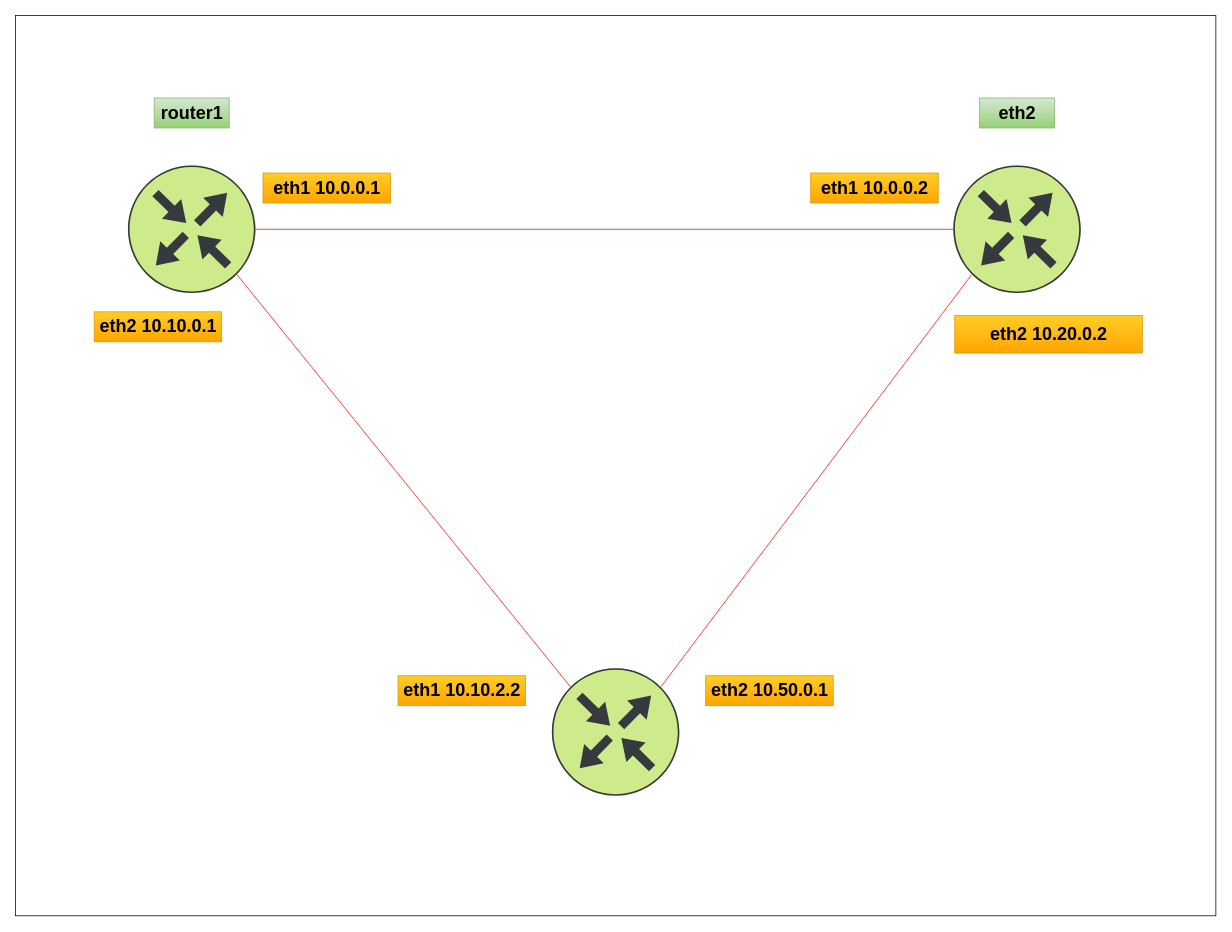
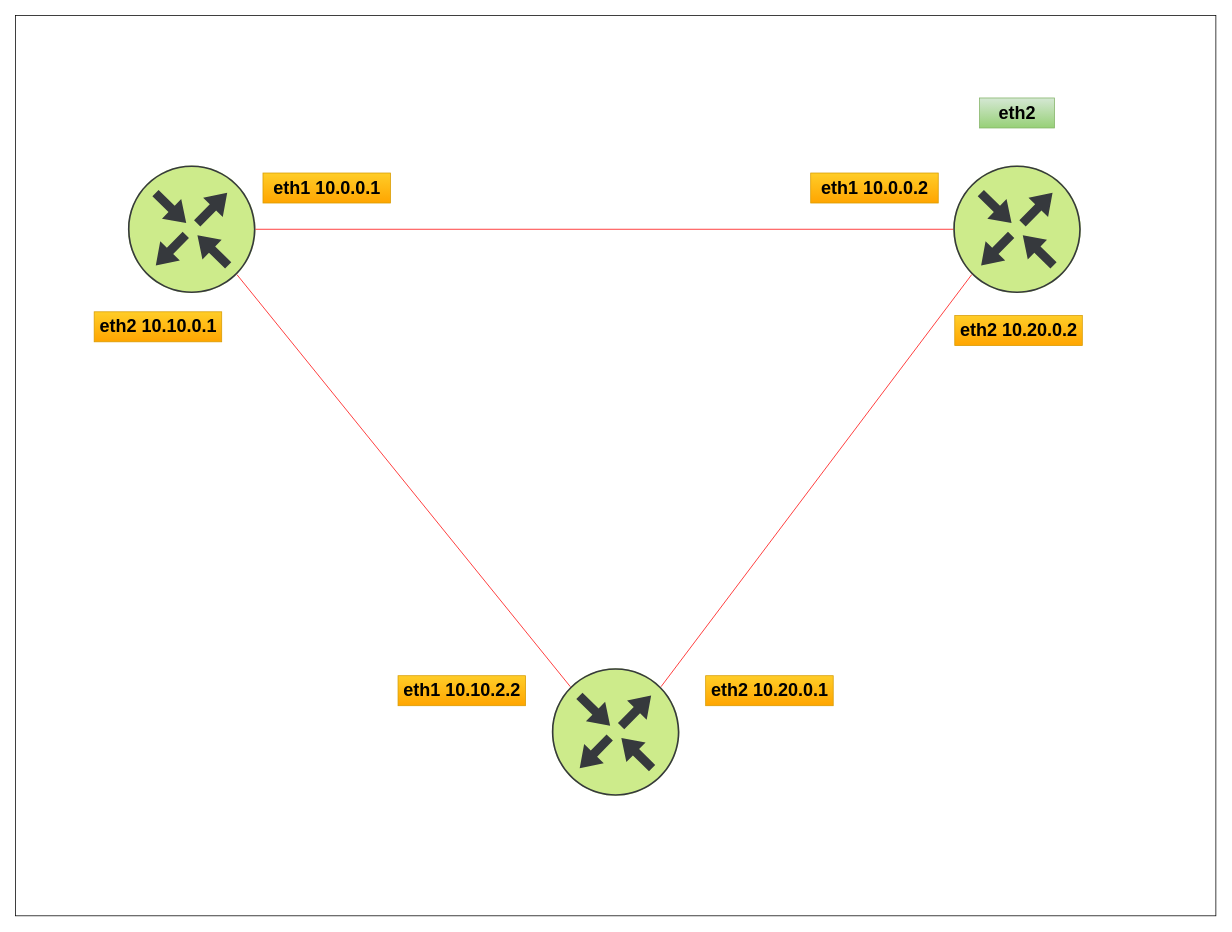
(192, 113) -> none
(1048, 334) -> (1018, 330)
(770, 690) -> (770, 690)
